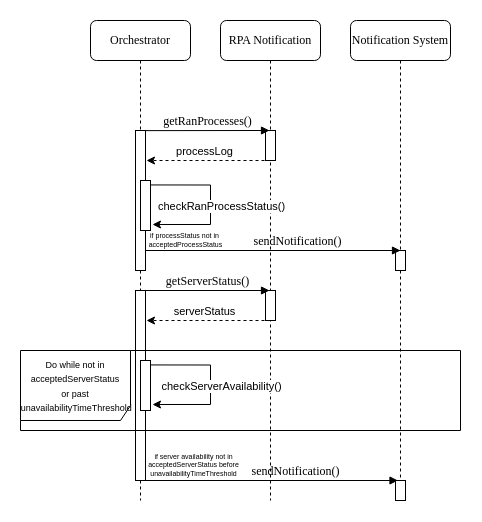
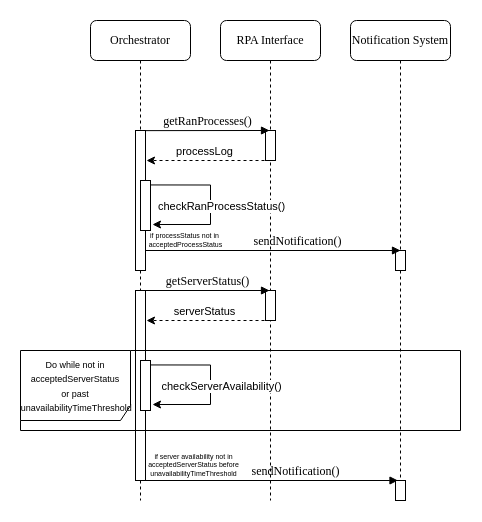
(271, 41) -> (271, 41)
